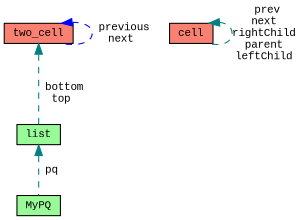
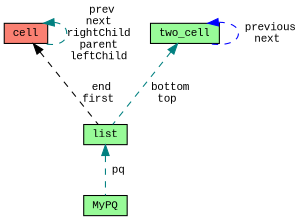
(39, 33) -> (185, 33)
none -> (69, 88)
